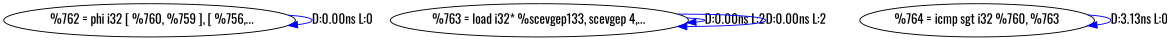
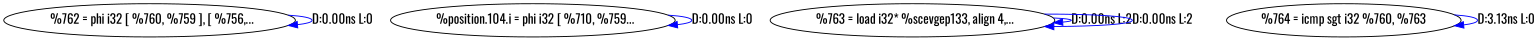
none -> (533, 20)
(539, 20) -> (912, 20)
